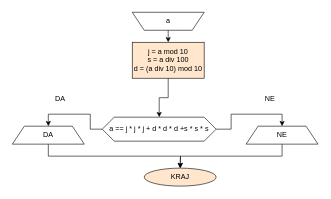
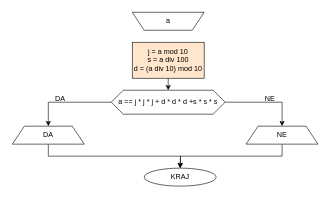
(168, 36) -> none
(159, 129) -> (168, 102)
(180, 177) -> (180, 177)
